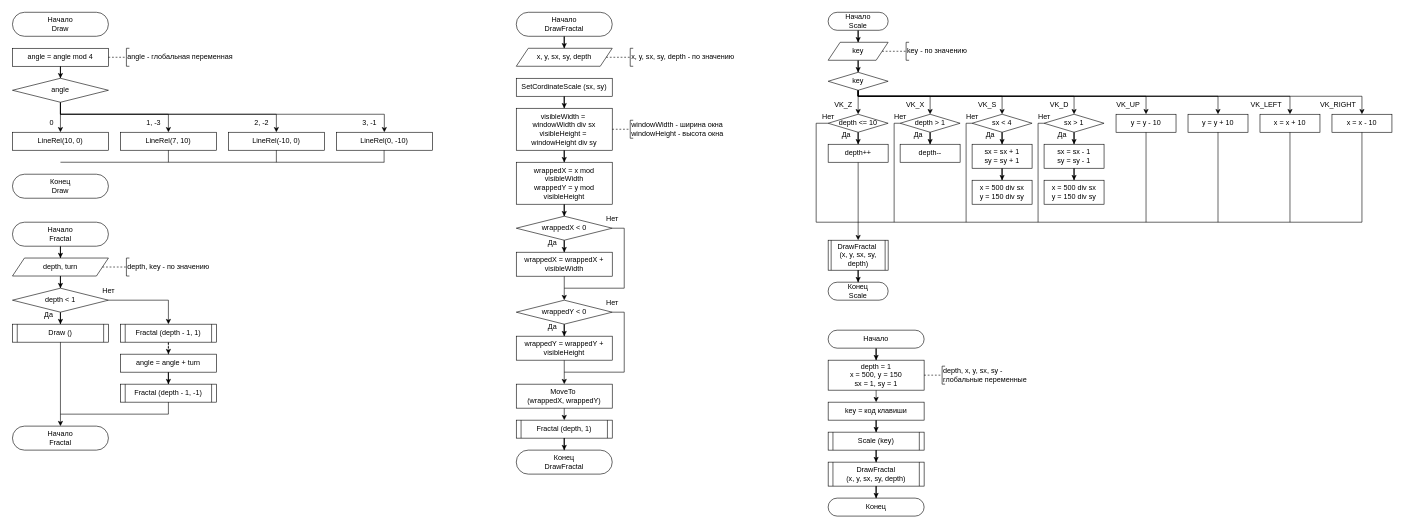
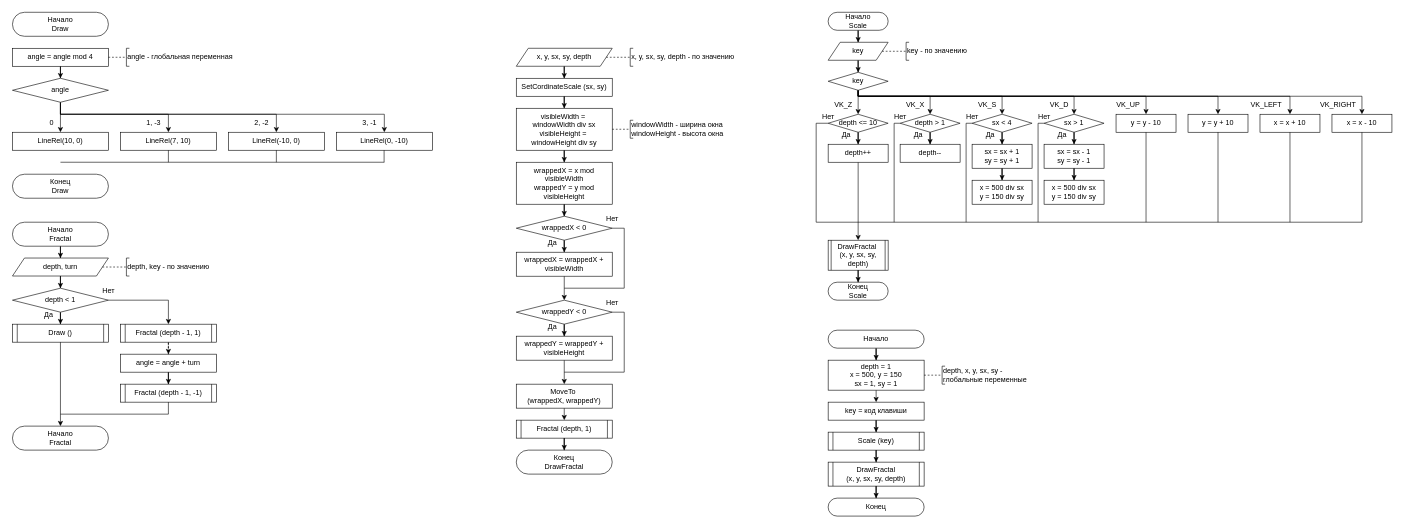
(564, 24) -> none
(564, 44) -> none
none -> (564, 74)
